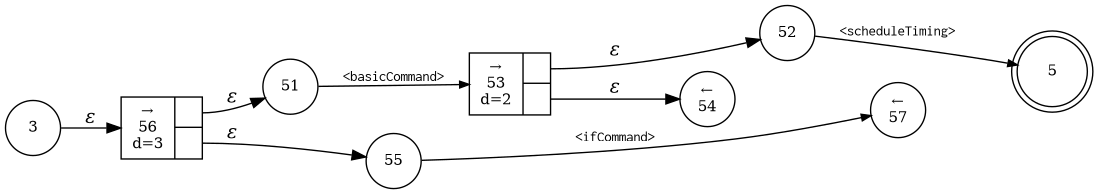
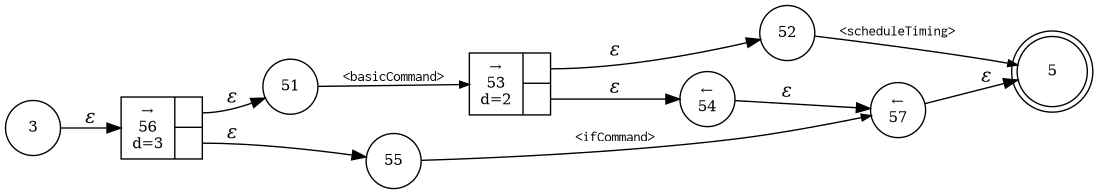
none -> (965, 94)
none -> (796, 104)
